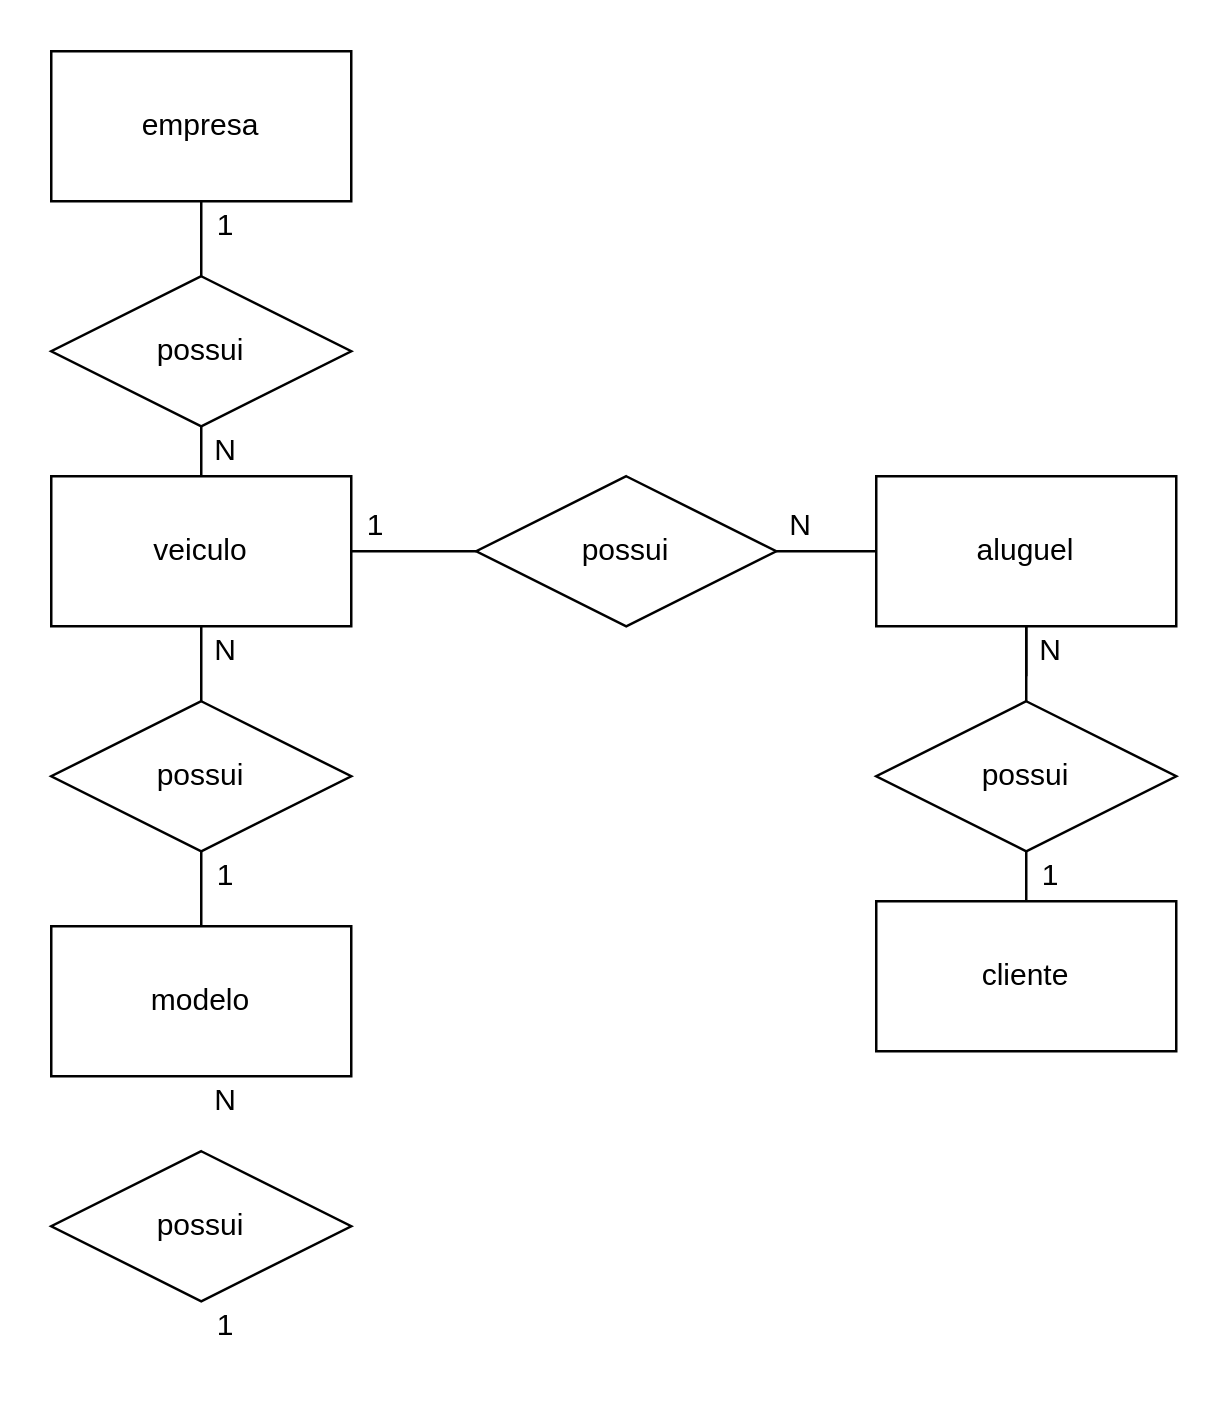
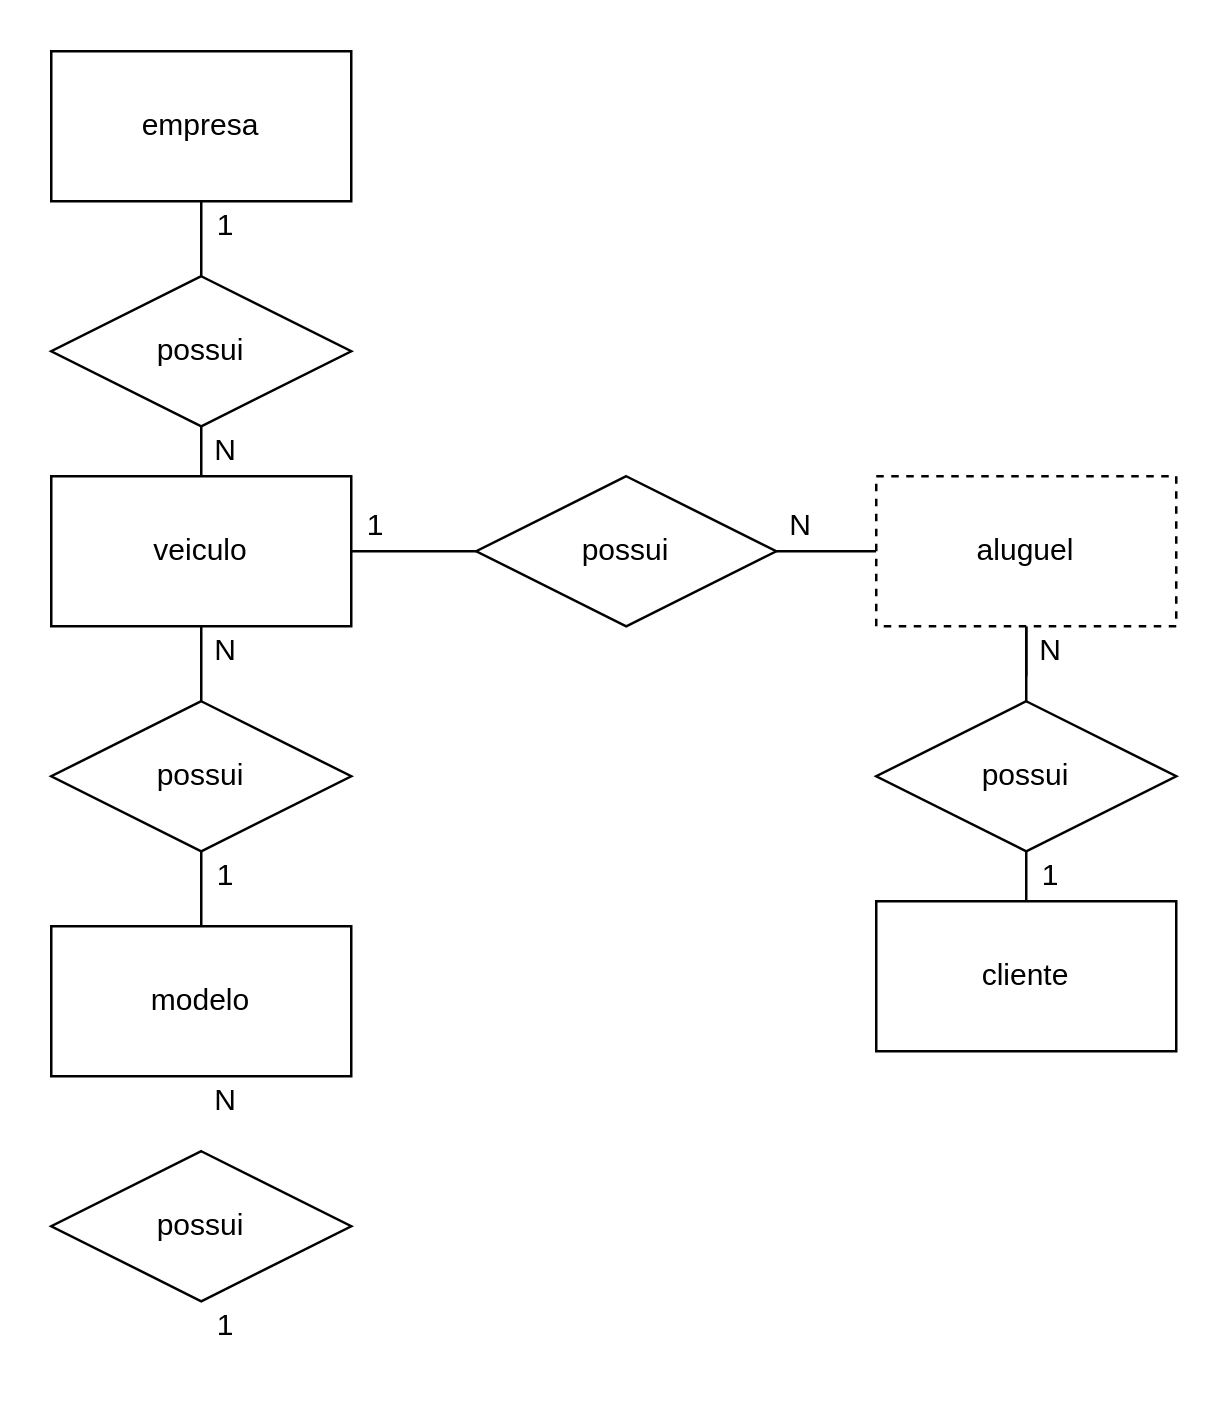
(1026, 551) -> (1026, 551)
